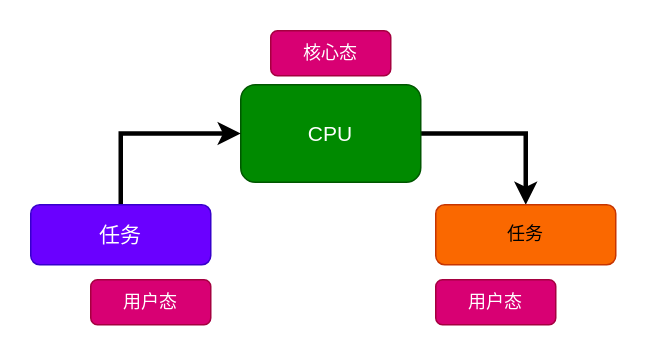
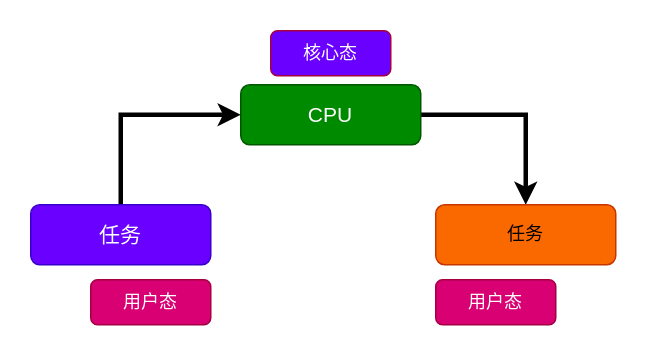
(331, 53) -> (331, 53)
(331, 134) -> (331, 115)
